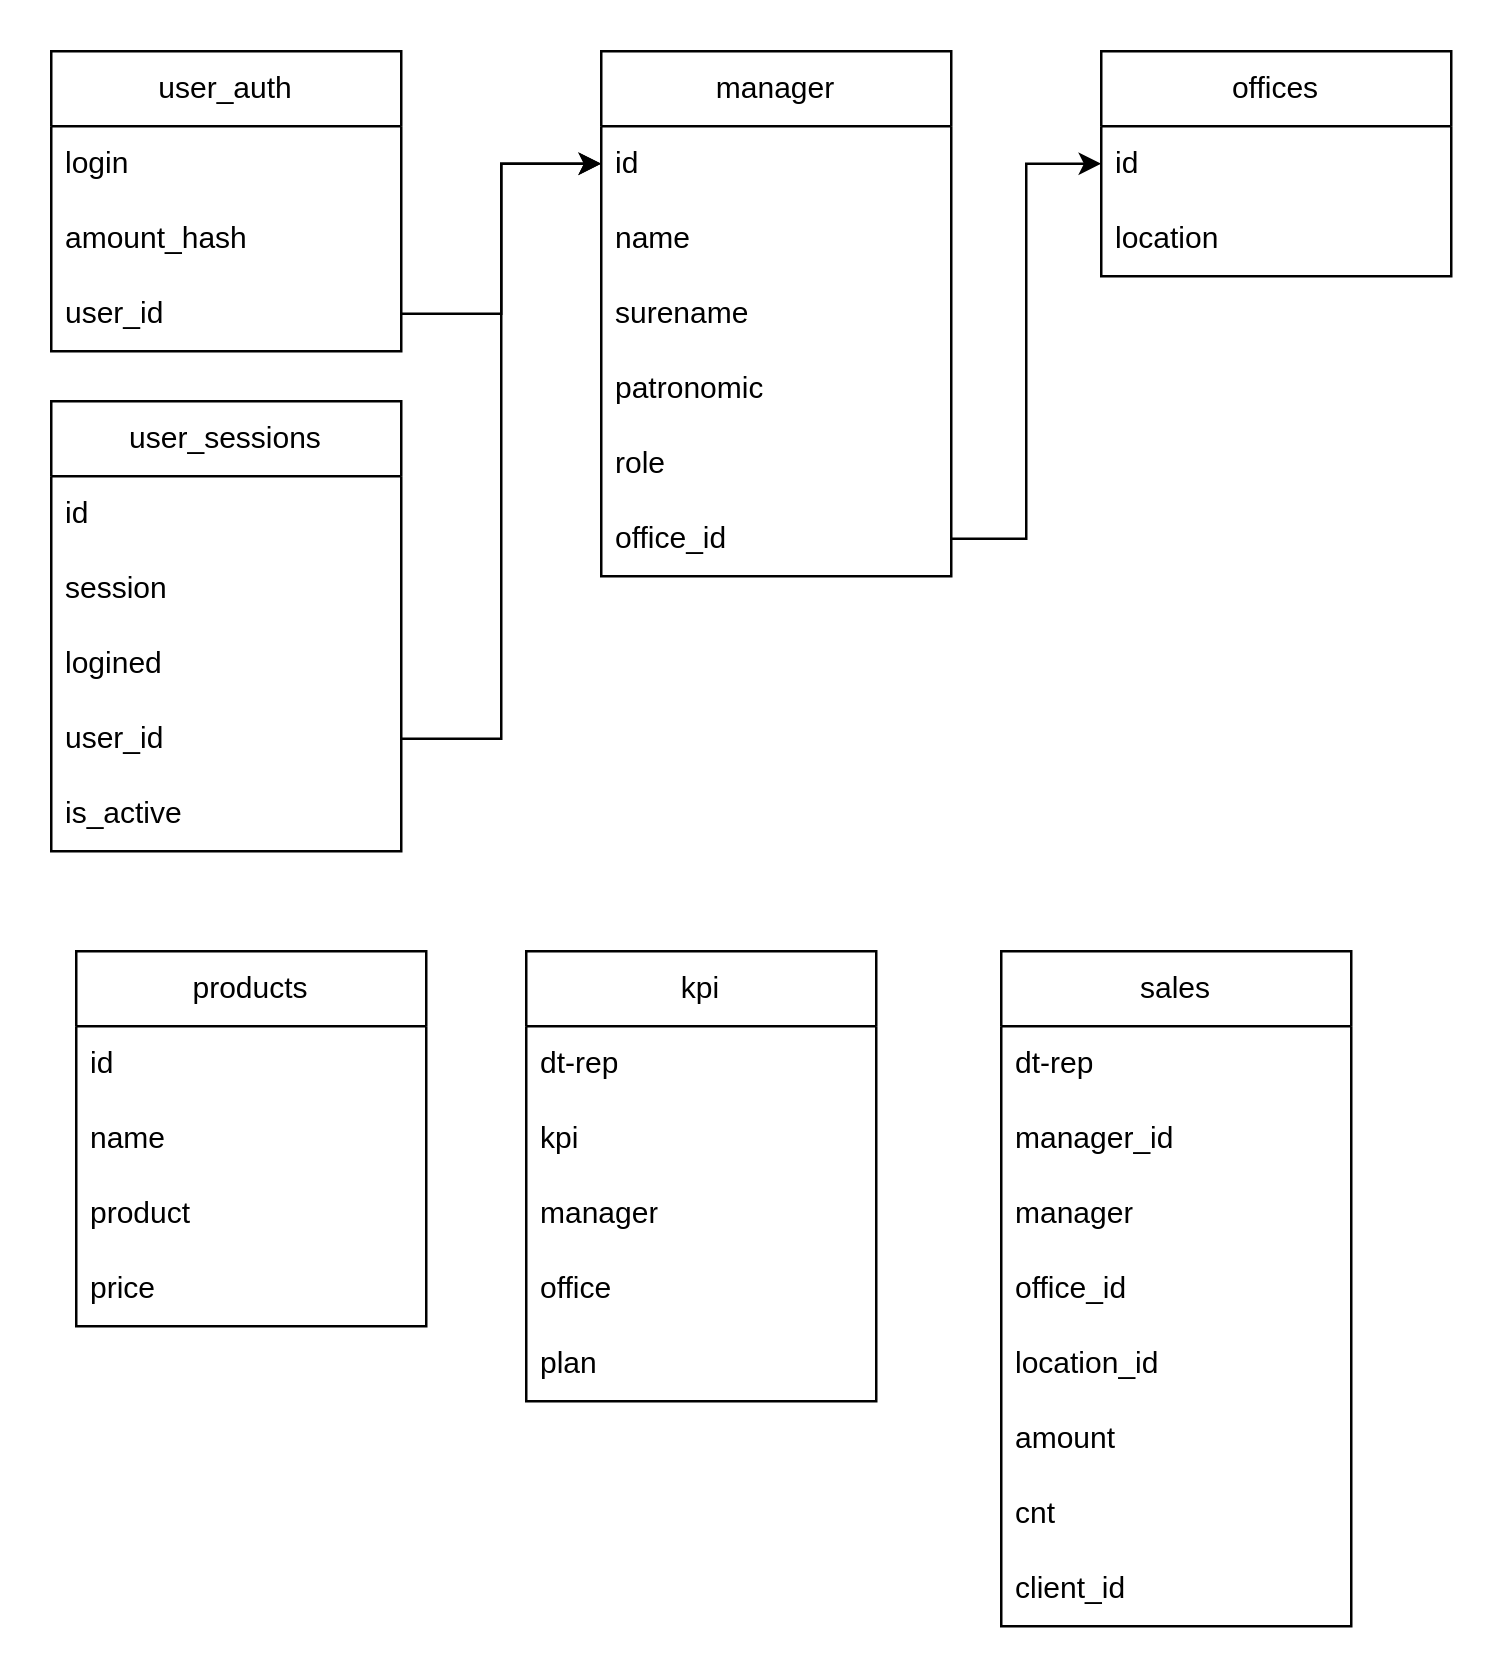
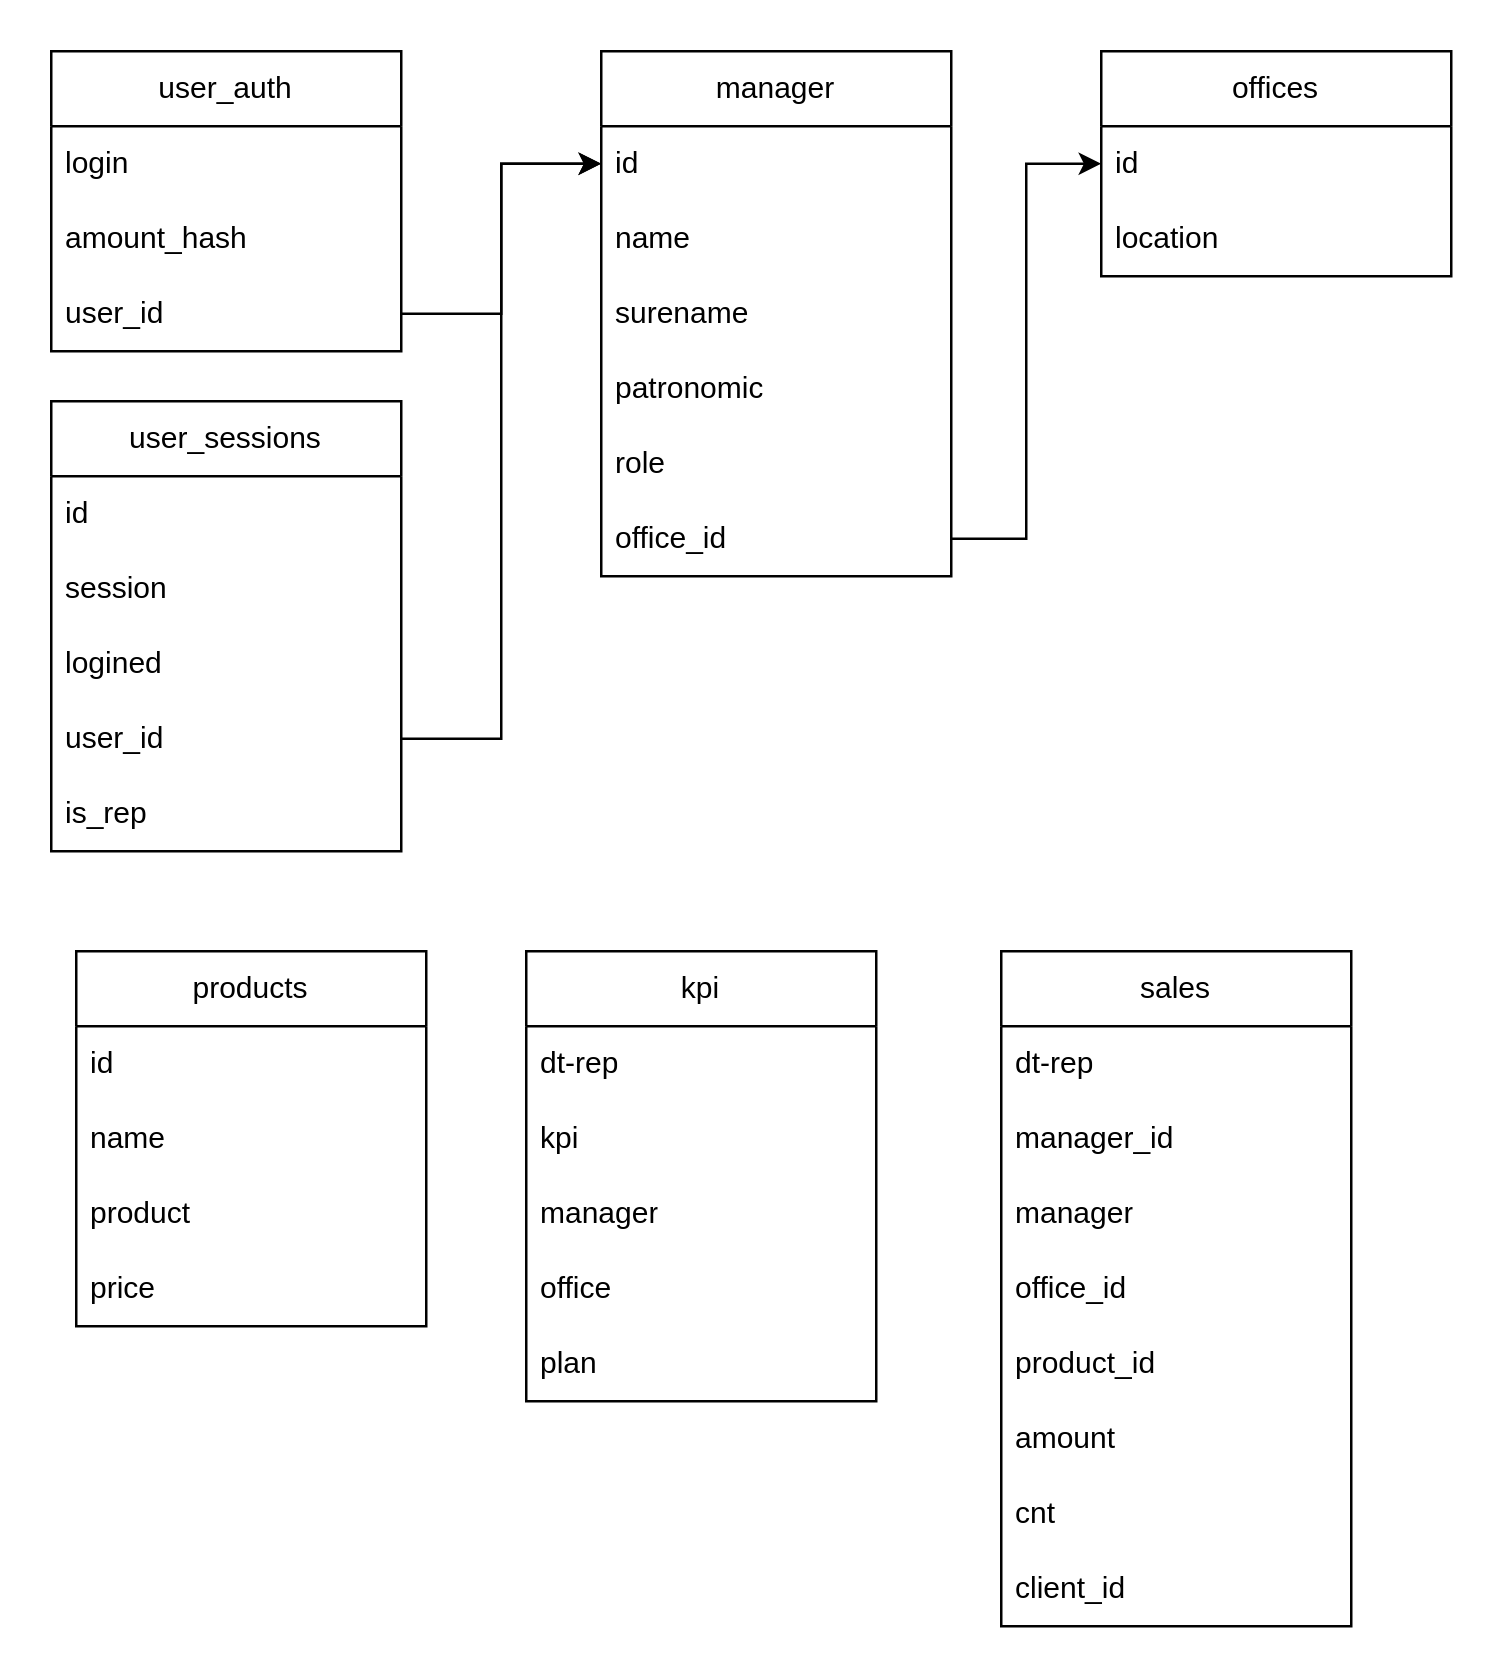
(134, 814) -> (113, 814)
(1097, 1364) -> (1096, 1364)
